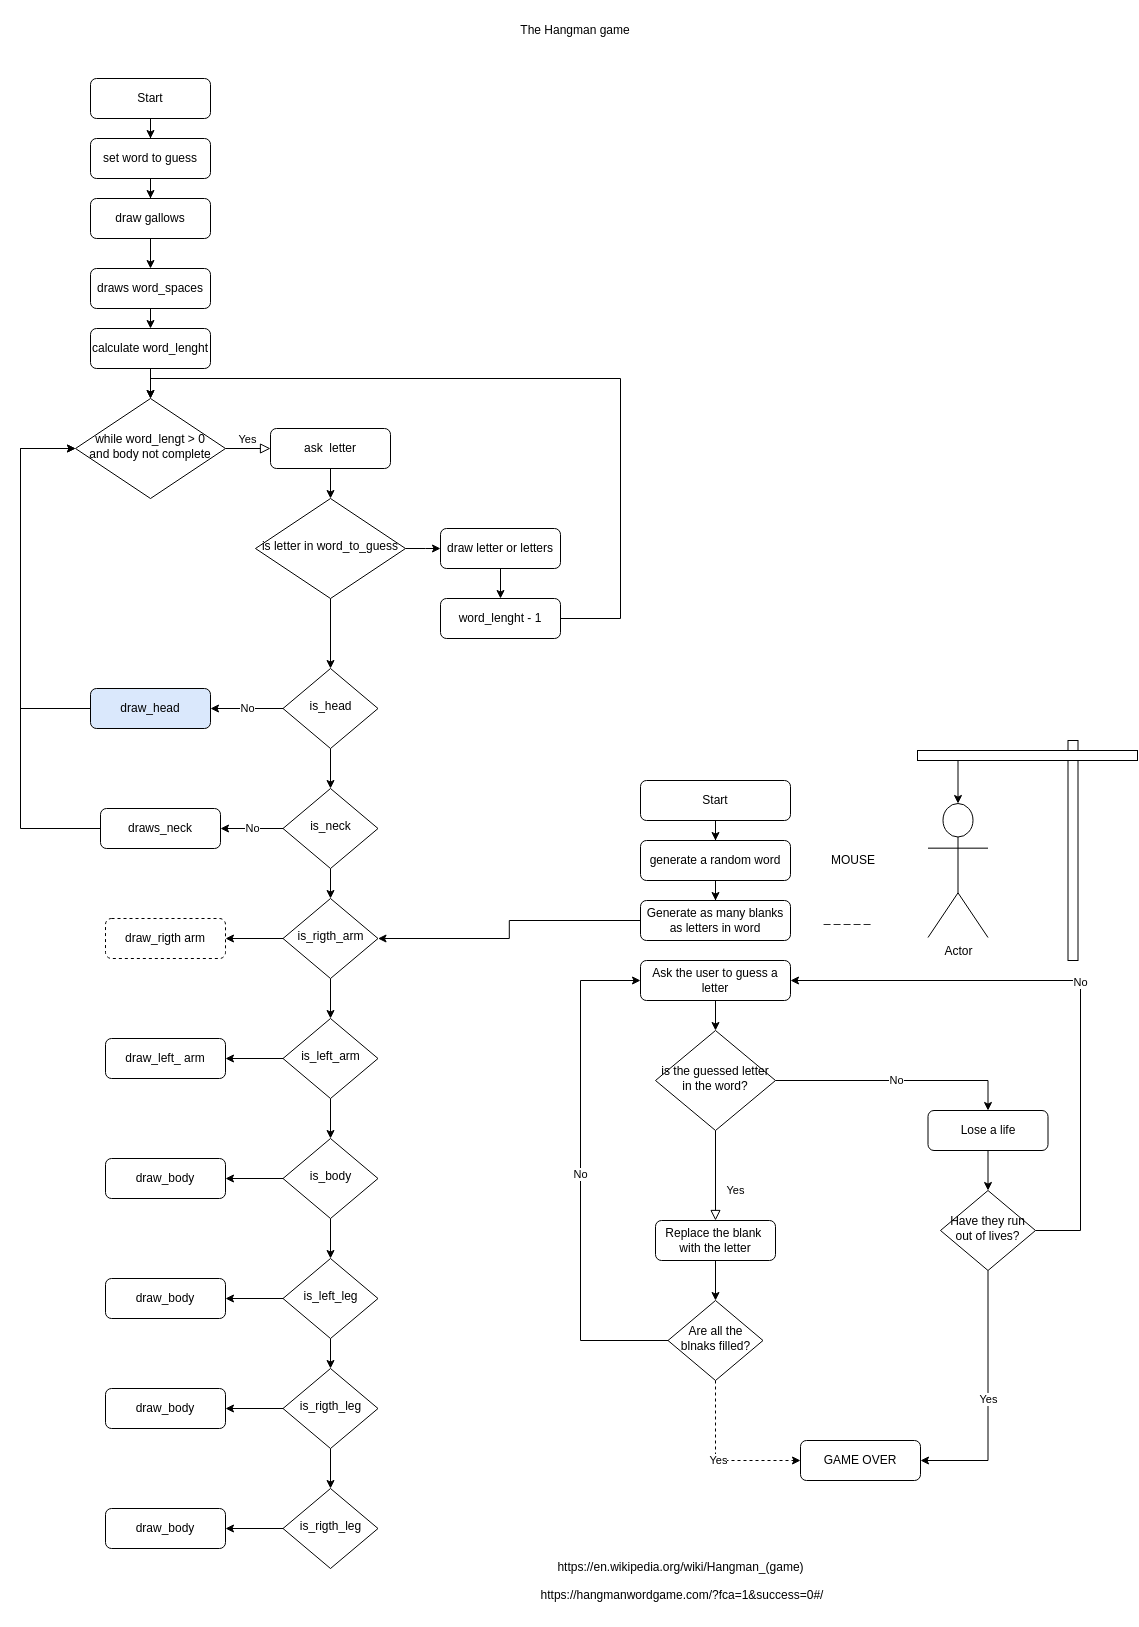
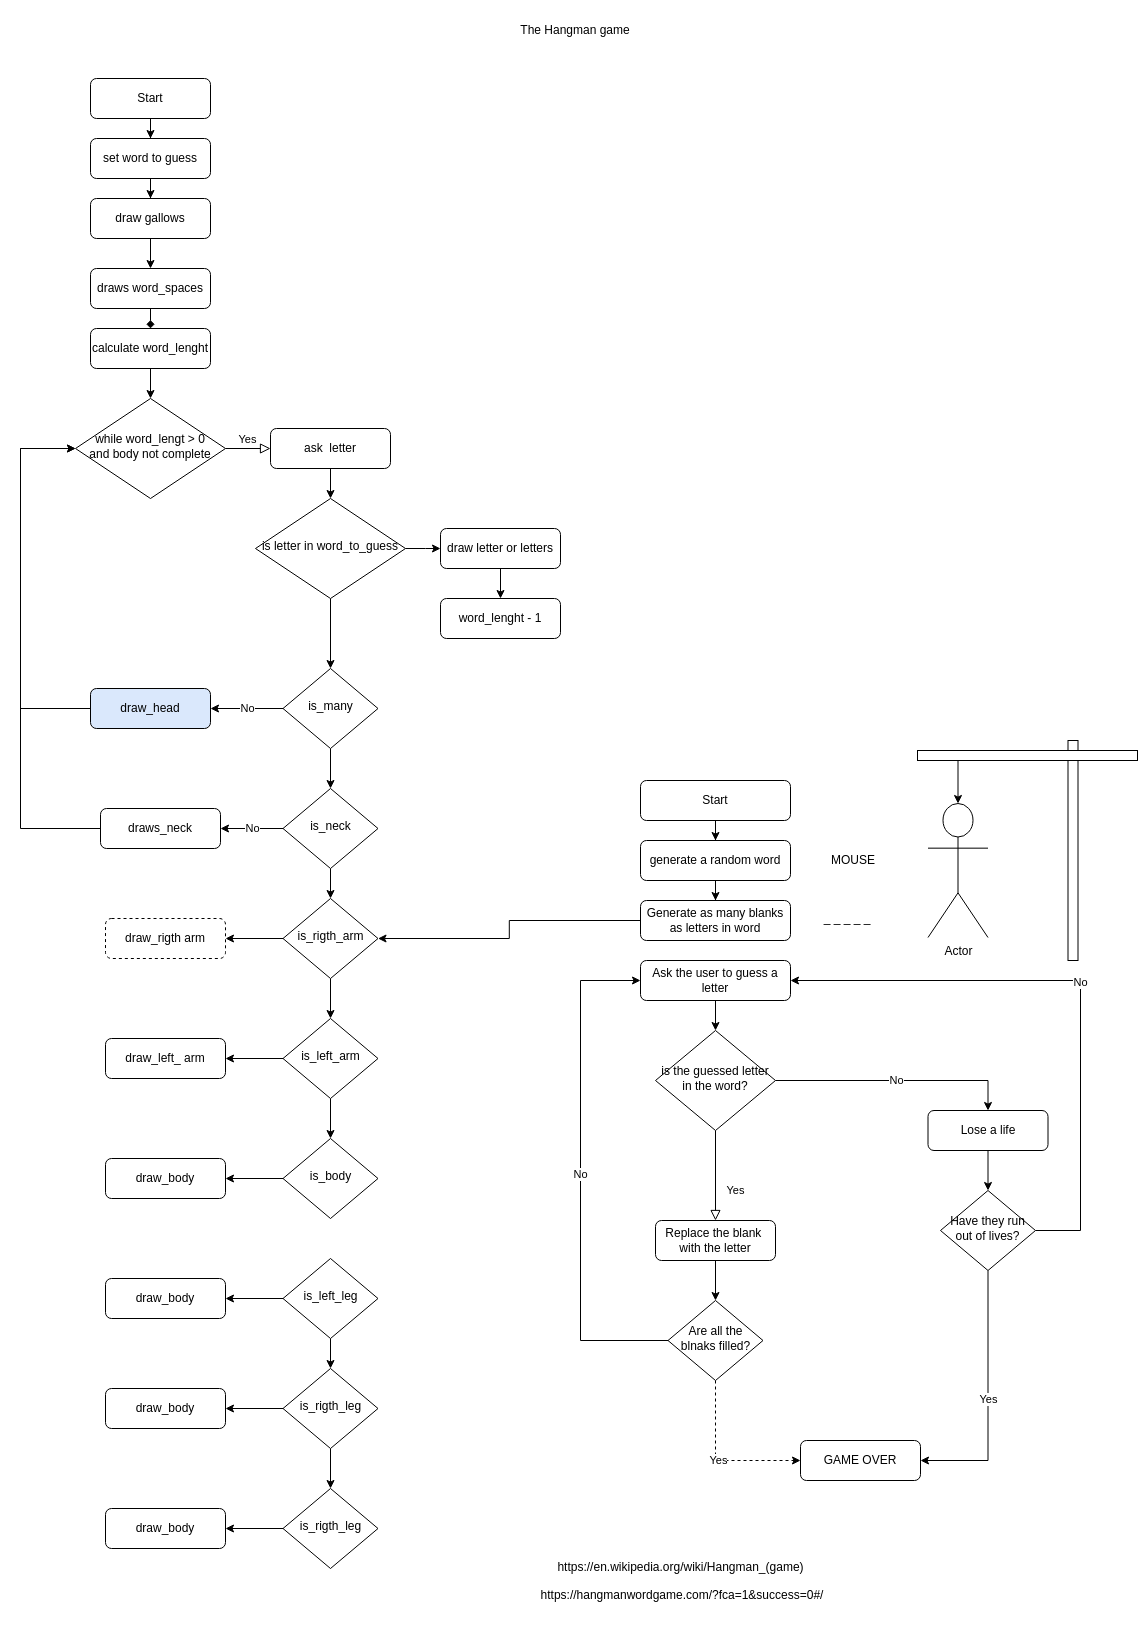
(151, 320) -> (151, 320)
(537, 379) -> none
(331, 707) -> (331, 707)
(331, 1235) -> none
